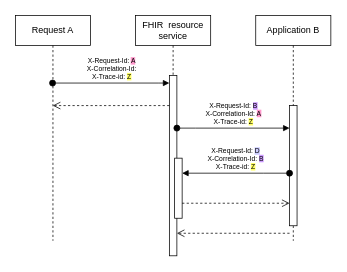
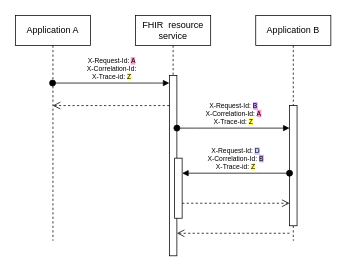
(53, 30) -> (53, 30)
